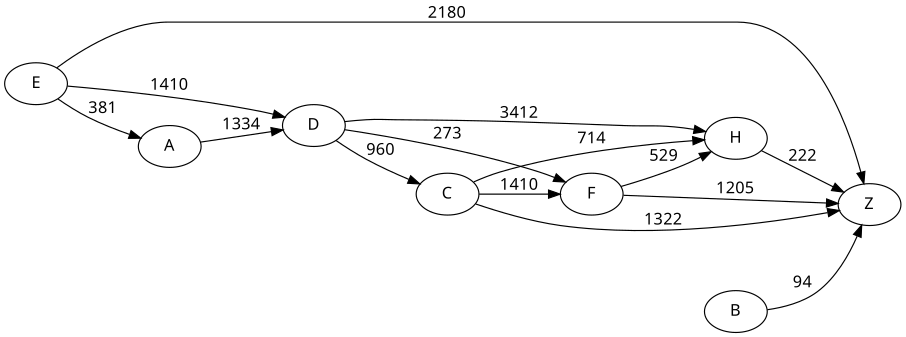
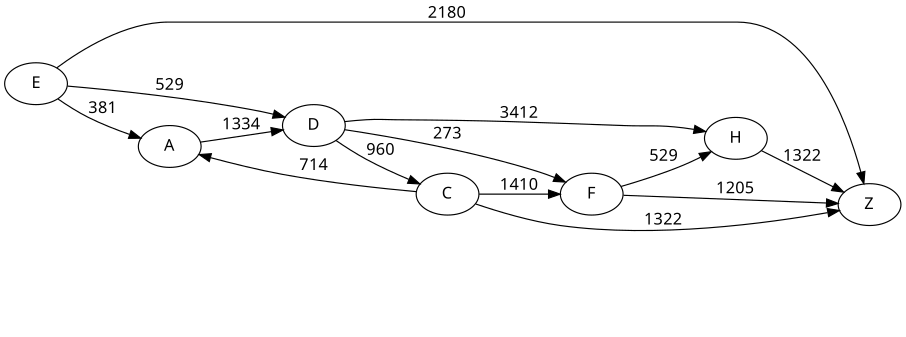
(170, 85) -> (170, 85)
(582, 154) -> (313, 179)
(803, 156) -> (803, 156)
(736, 312) -> none
